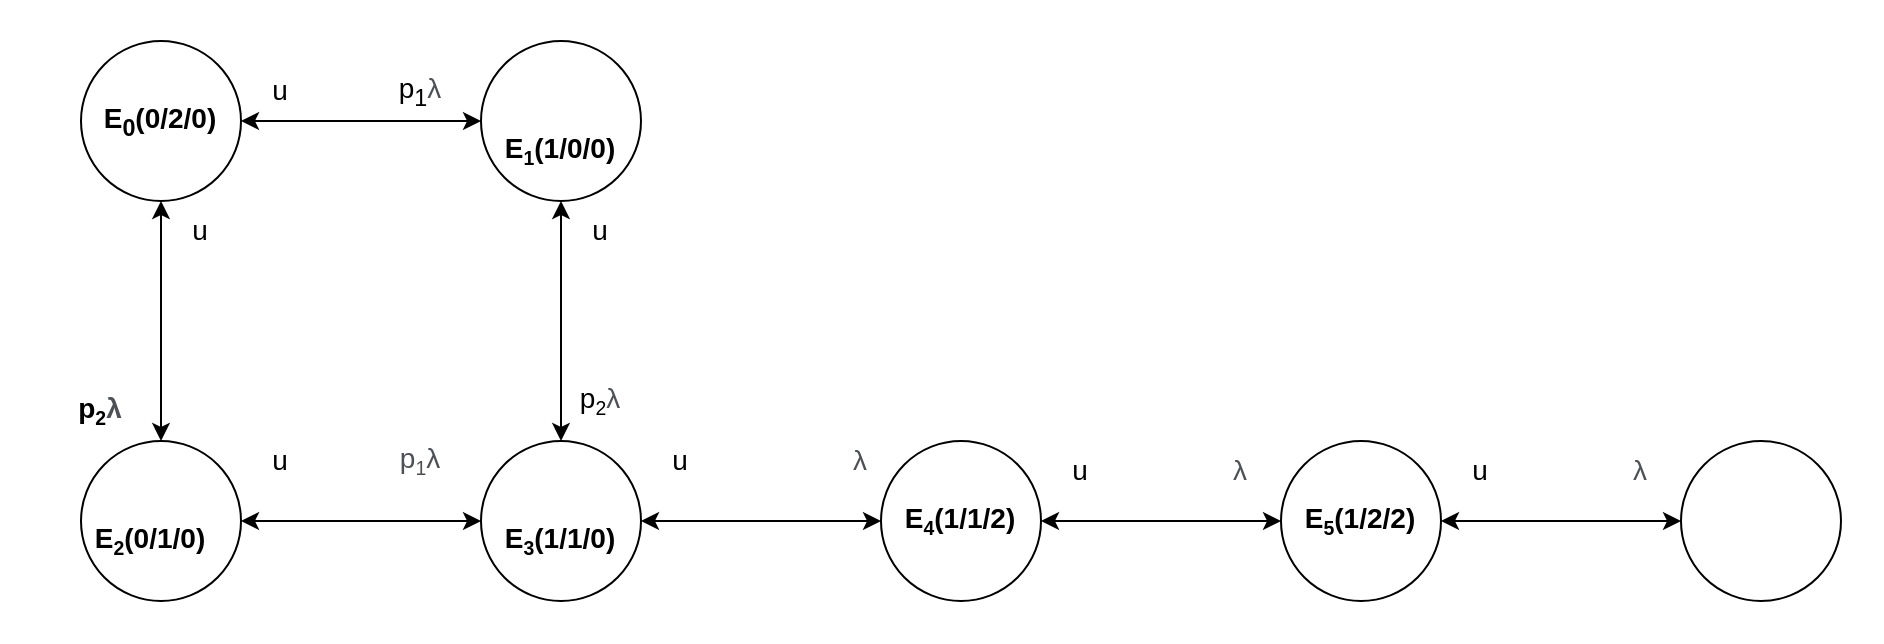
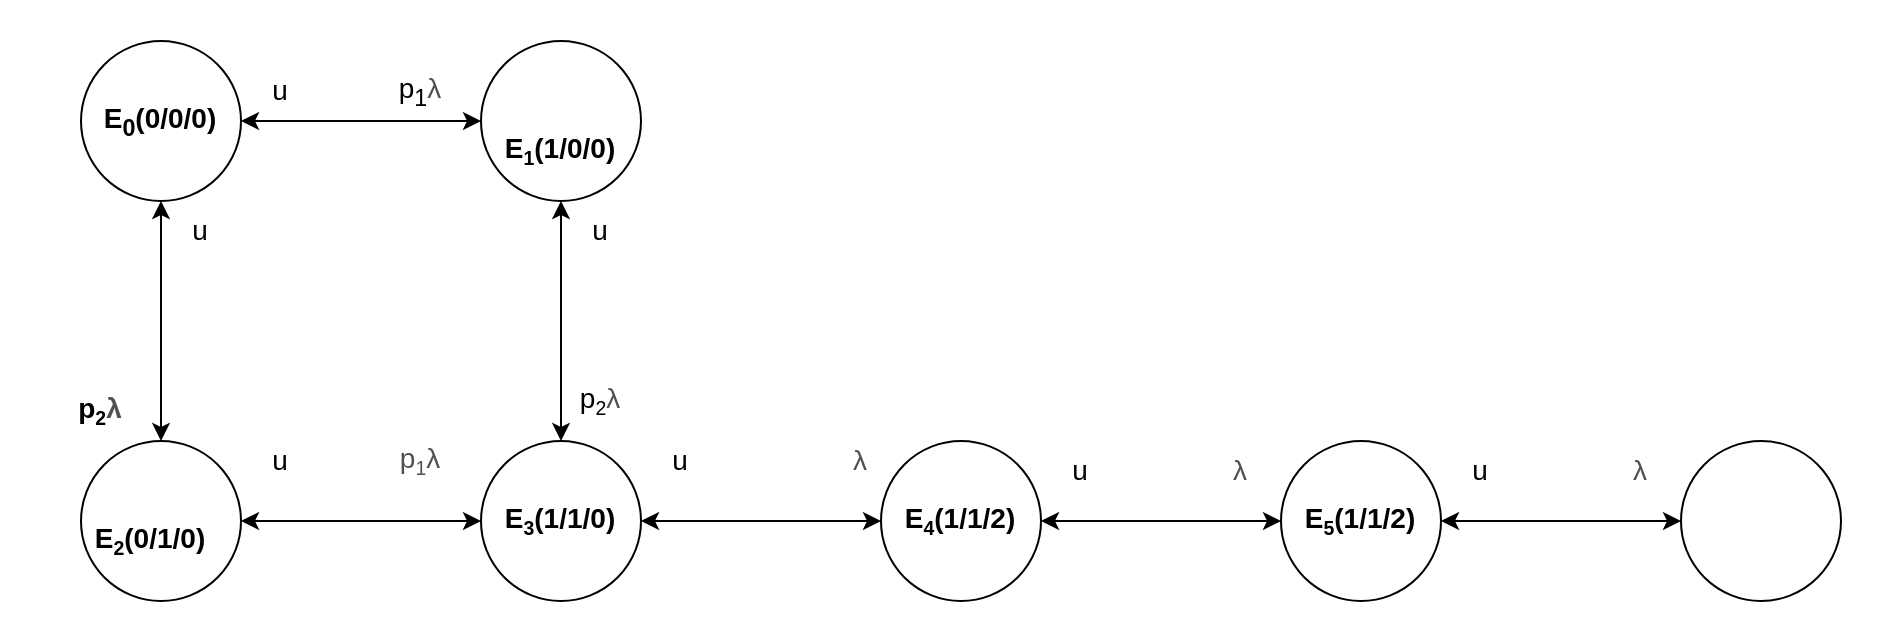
(161, 121) -> (161, 121)
(1361, 521) -> (1361, 521)
(561, 541) -> (561, 521)
